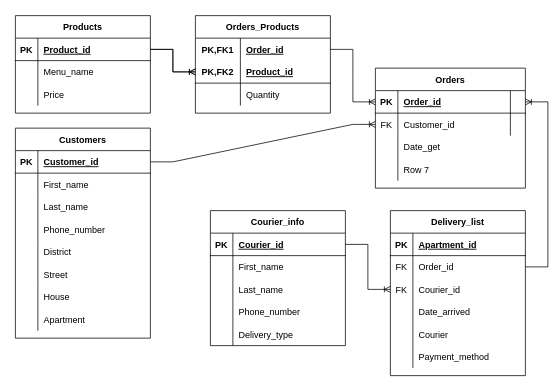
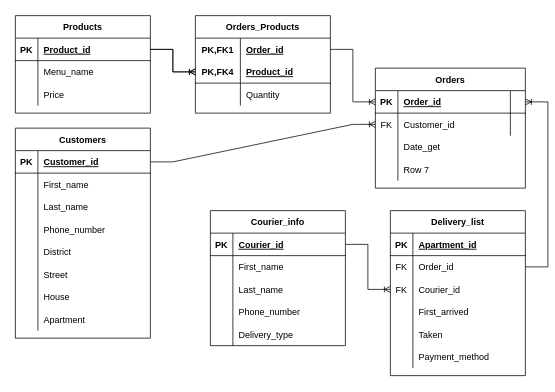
(218, 72) -> (218, 72)
(448, 312) -> (449, 312)
(435, 335) -> (431, 335)
